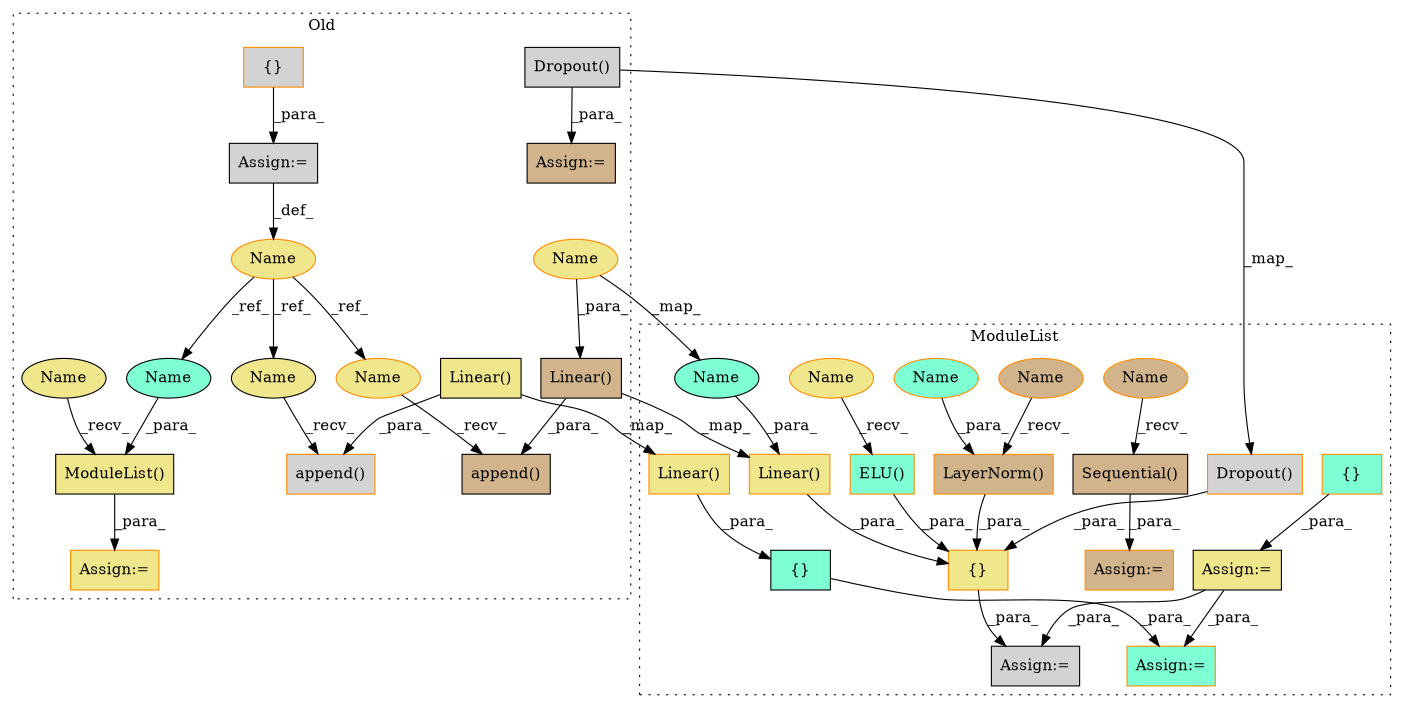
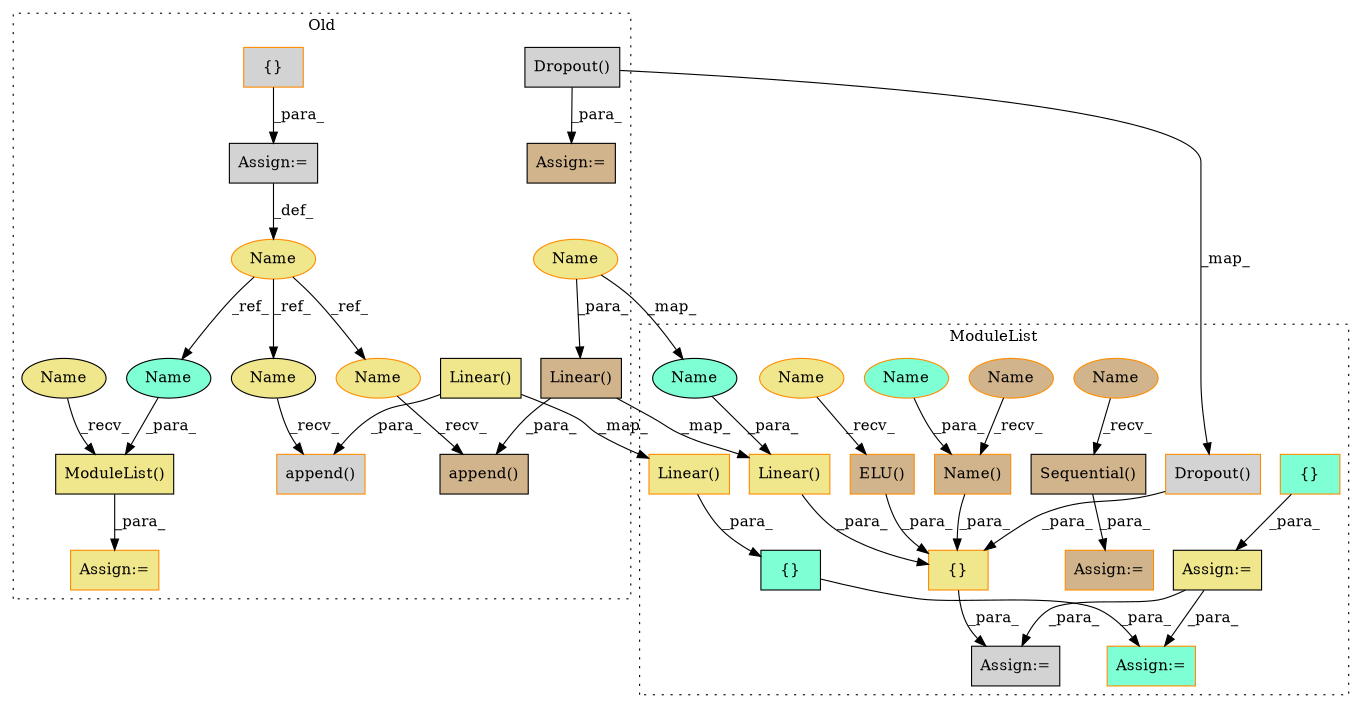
(882, 474) -> (882, 474)
(994, 474) -> (973, 474)
